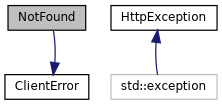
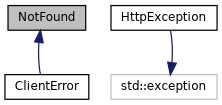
(55, 46) -> (39, 59)
(156, 59) -> (172, 46)
